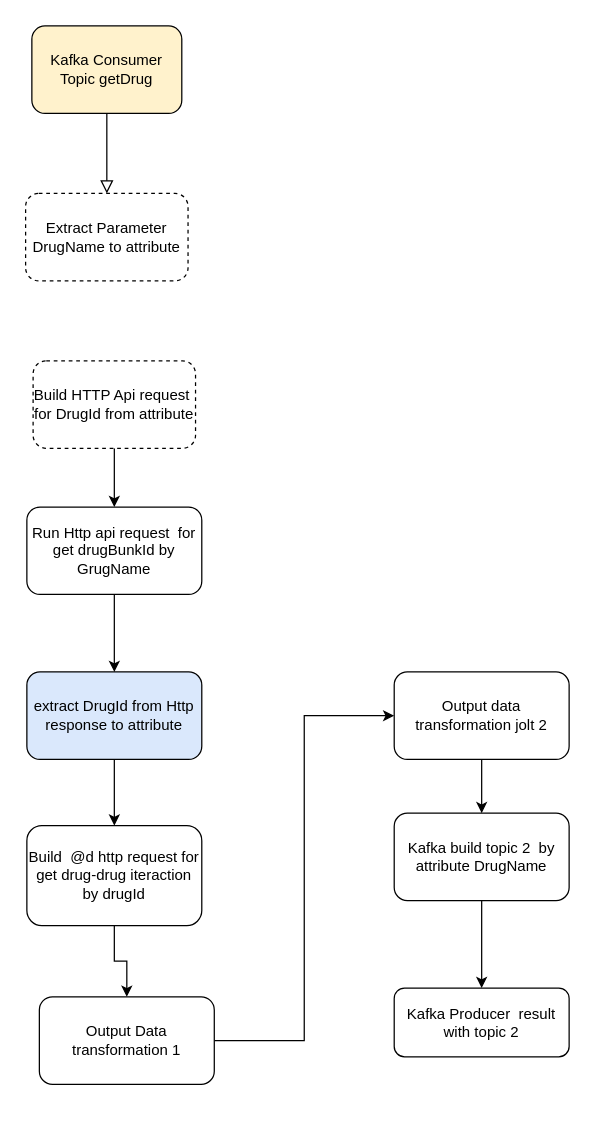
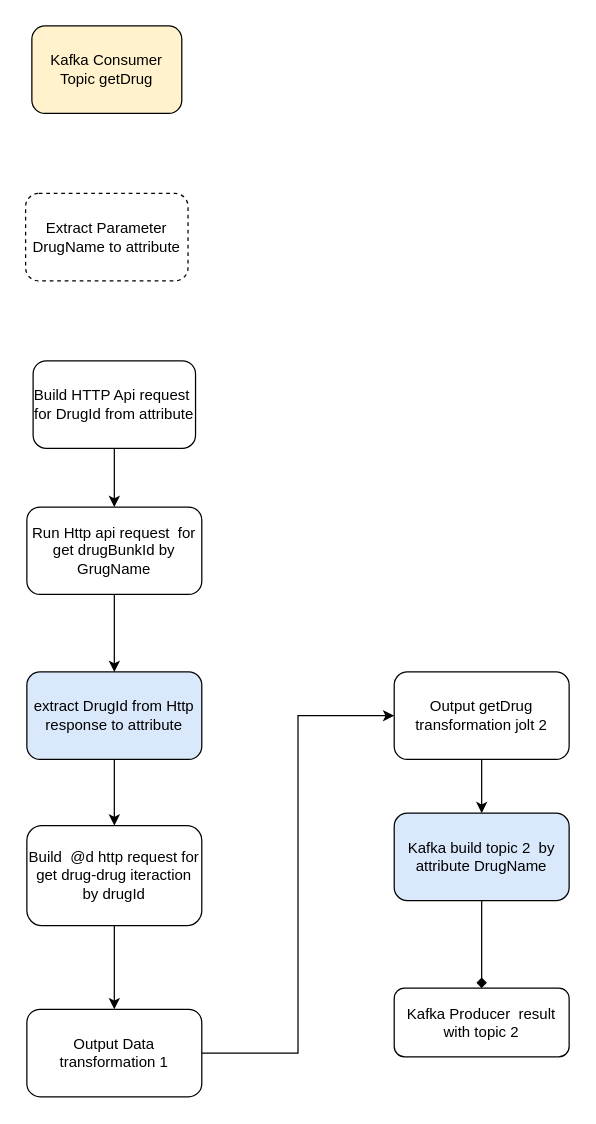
(107, 146) -> none
(114, 404) -> (114, 404)
(482, 716) -> (482, 716)
(482, 857) -> (482, 857)
(482, 978) -> (482, 977)
(127, 1041) -> (114, 1053)
